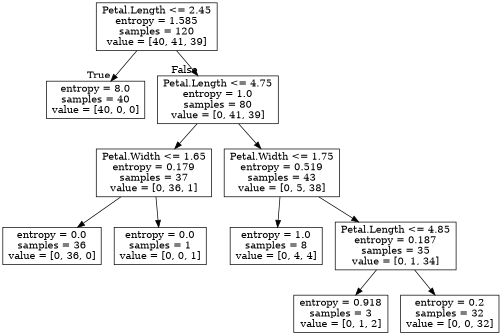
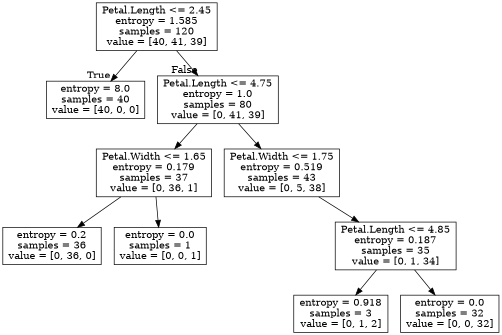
(52, 246) -> (52, 246)
(276, 246) -> none
(450, 314) -> (450, 314)
